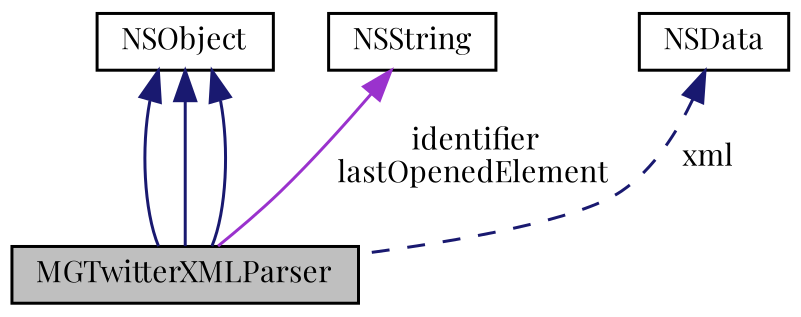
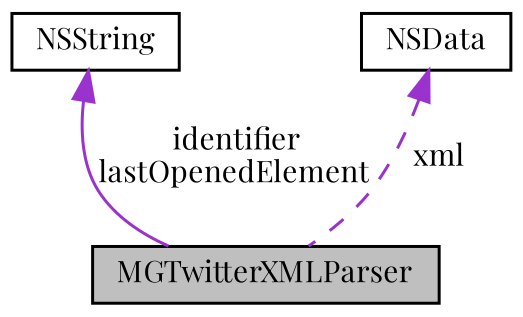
(185, 42) -> none
(550, 219) -> (377, 183)
